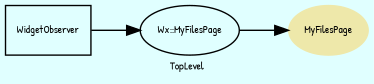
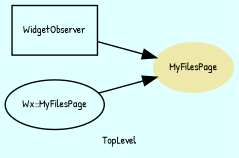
(109, 30) -> (120, 48)
